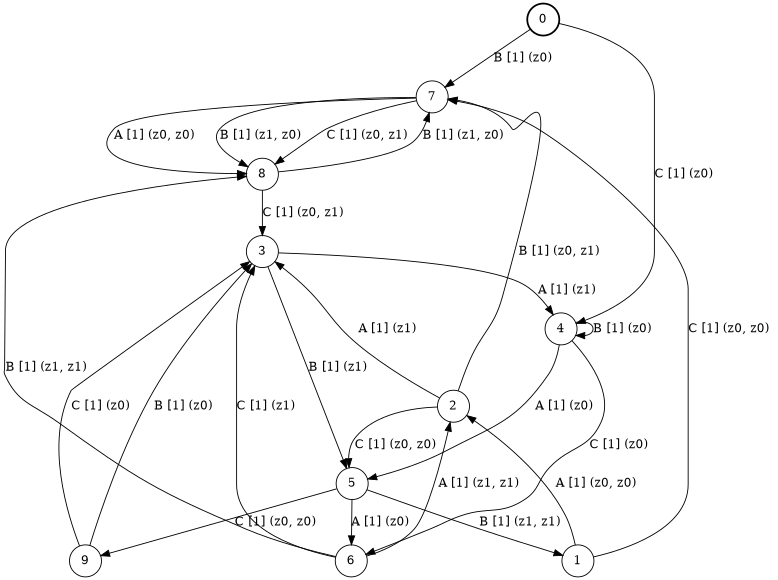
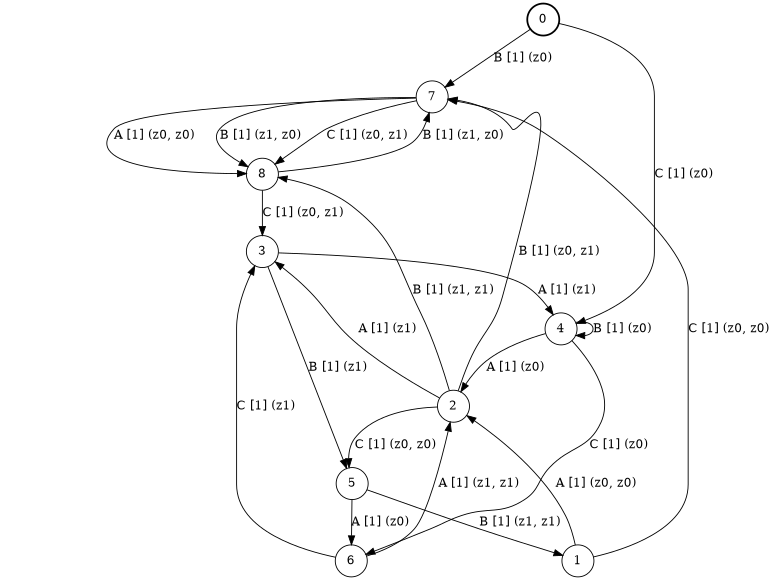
(6, 378) -> (400, 266)
(480, 434) -> (501, 351)
(85, 561) -> none
